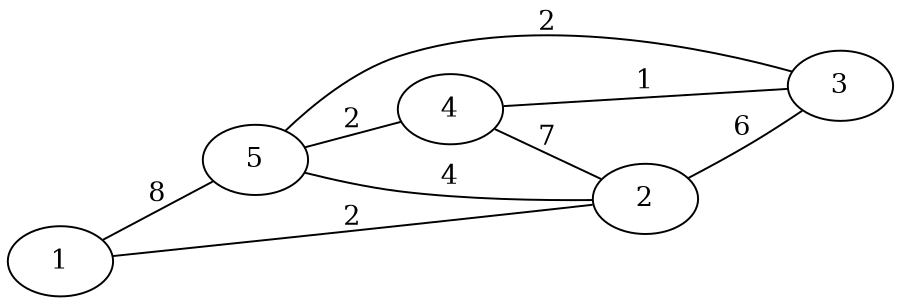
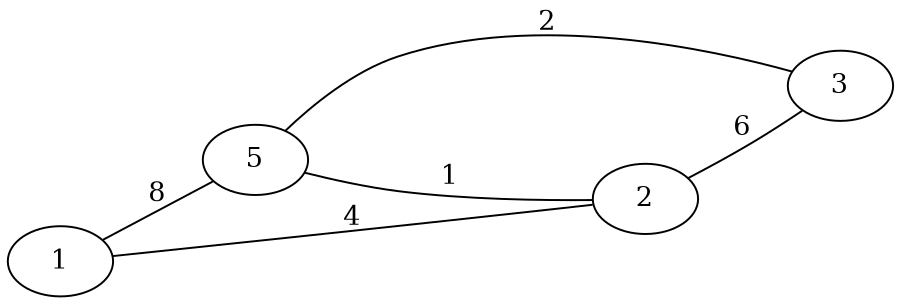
(450, 109) -> none
(450, 176) -> (450, 176)
(353, 217) -> (353, 217)
